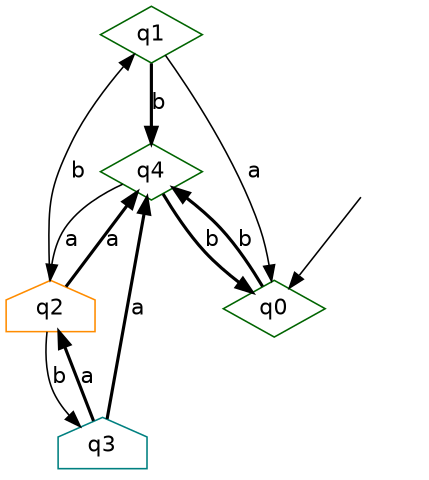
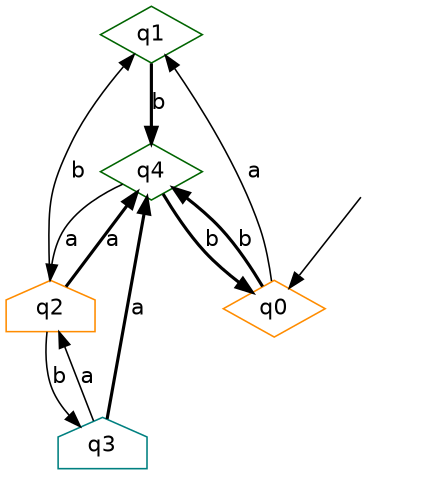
(228, 155) -> (235, 170)
(274, 309) -> (274, 309)
(79, 384) -> (79, 384)
